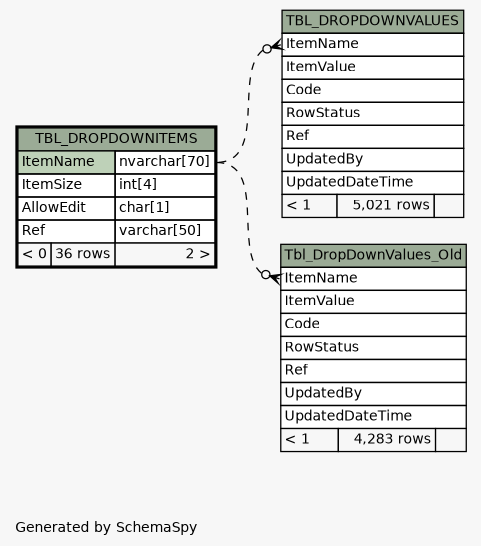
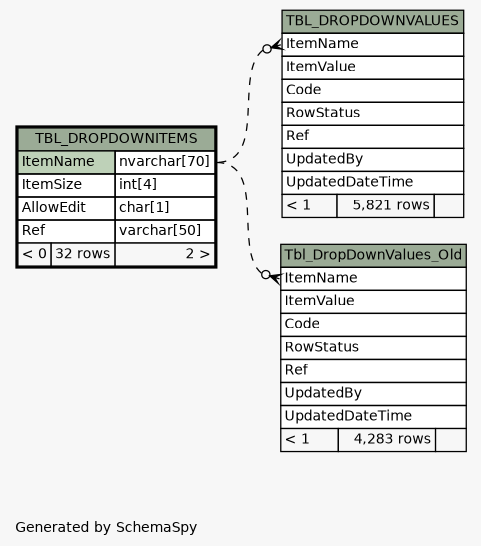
(391, 205) -> (391, 205)
(83, 254) -> (83, 254)
